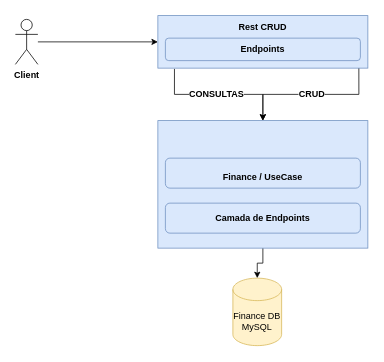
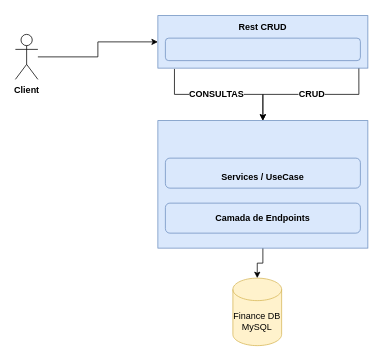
(27, 42) -> (27, 57)
(263, 49) -> none
(263, 177) -> (263, 177)
